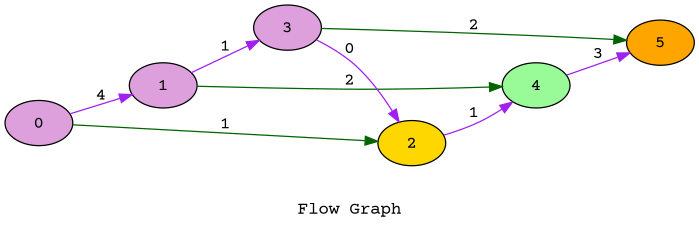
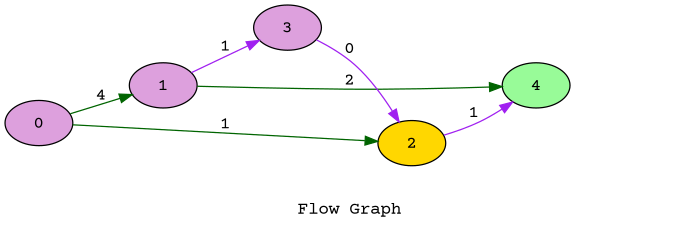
(660, 43) -> none
(95, 106) -> (95, 106)
